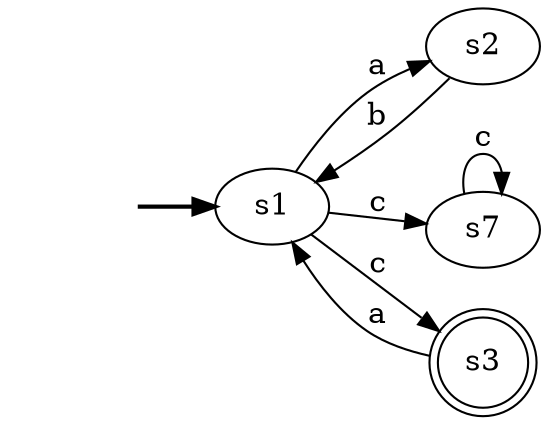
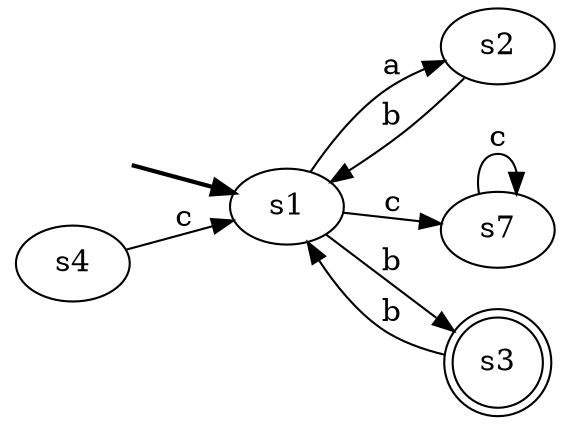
none -> (73, 264)
(378, 265) -> (392, 262)
(378, 315) -> (392, 313)
